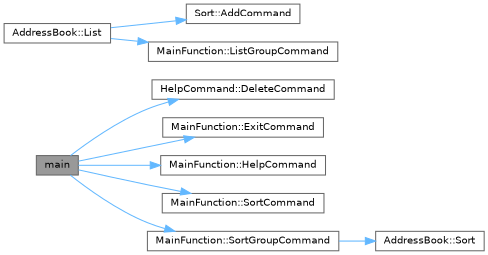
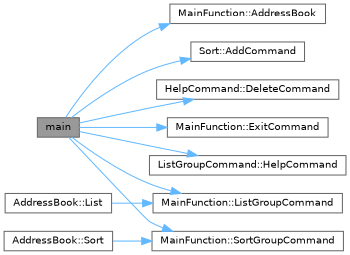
(143, 24) -> (123, 83)
(243, 165) -> (248, 165)
none -> (119, 169)
(243, 203) -> (248, 14)
(352, 241) -> (127, 241)
